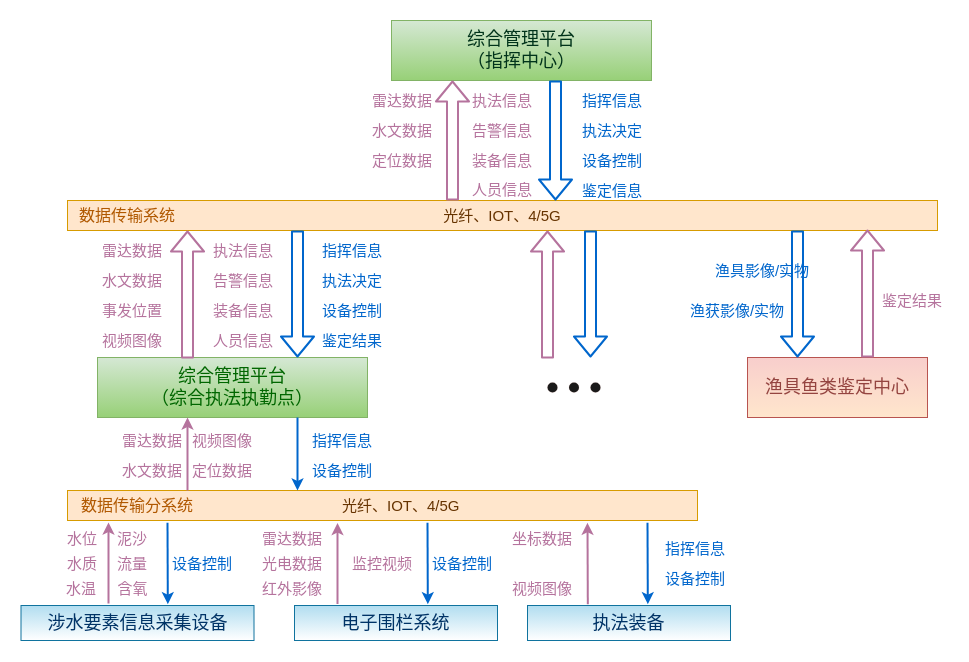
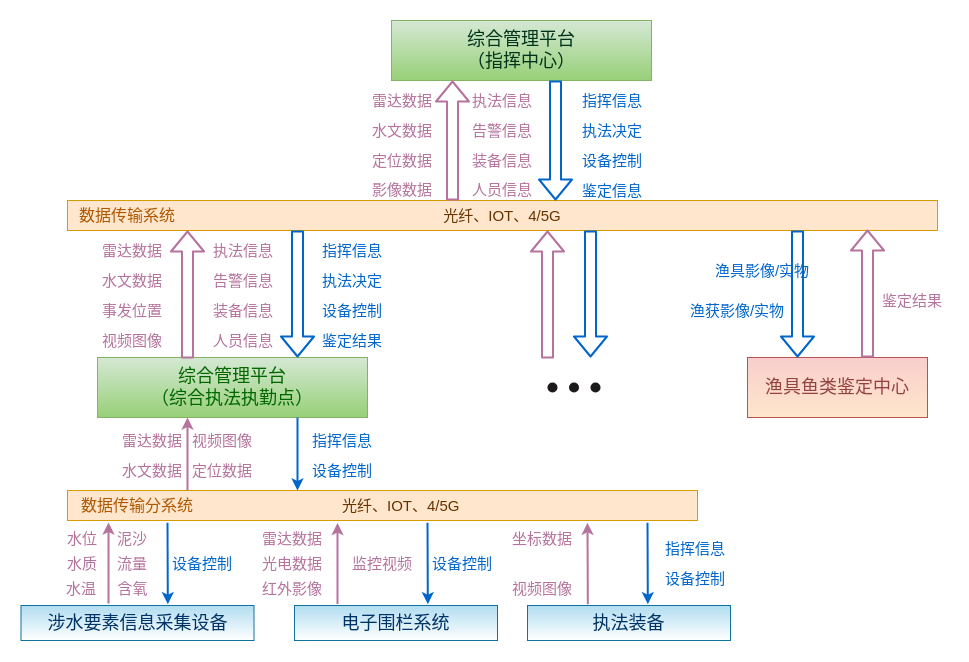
none -> (403, 190)
